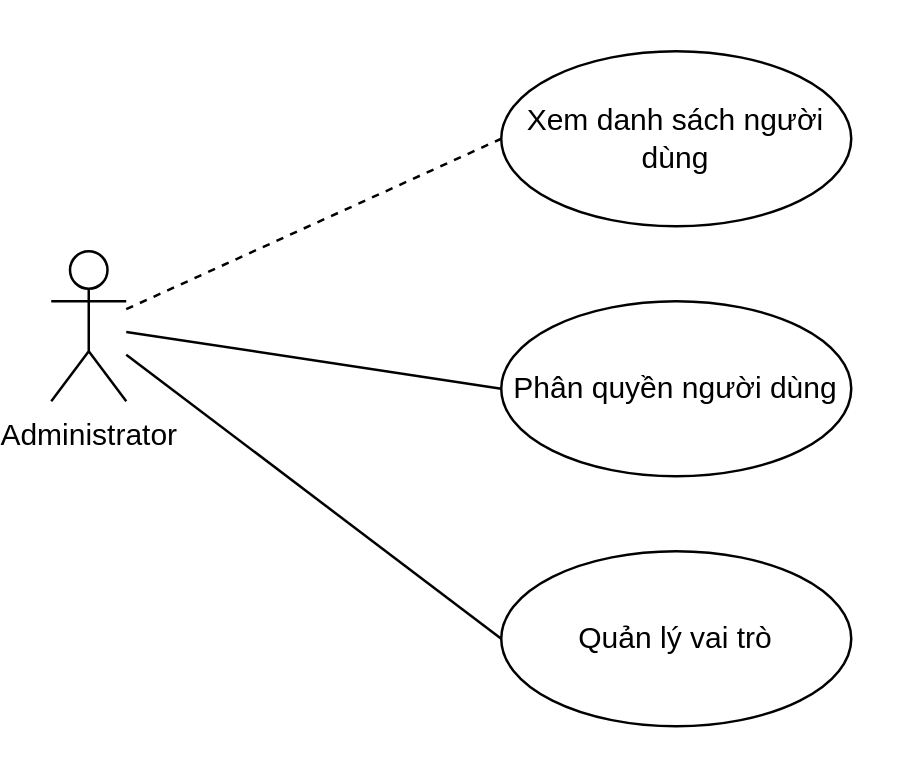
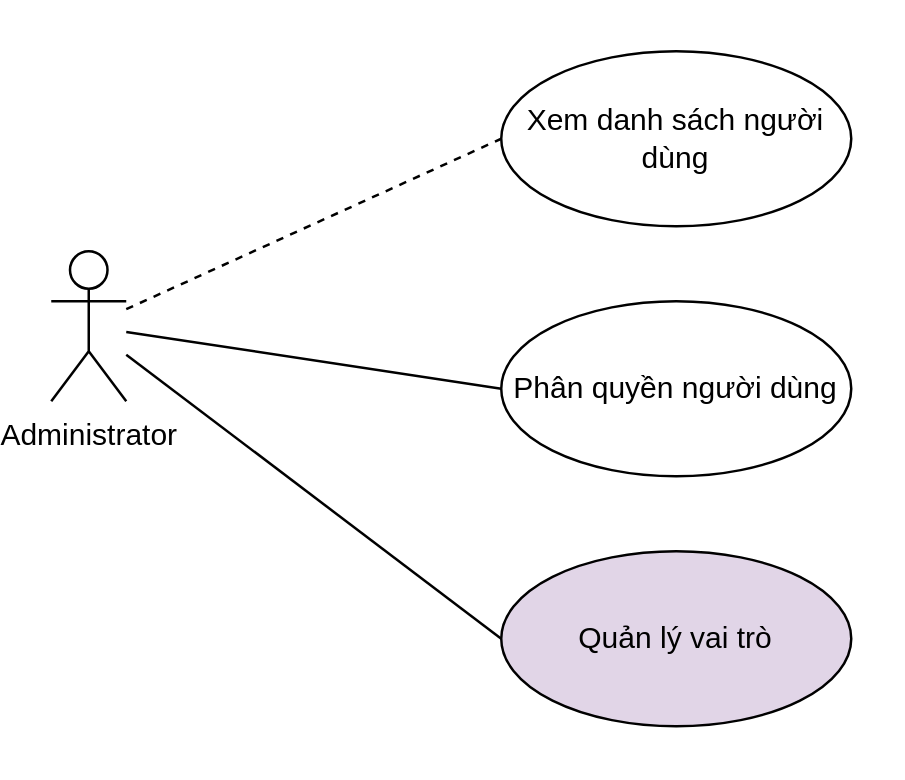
(676, 639) -> (676, 639)
